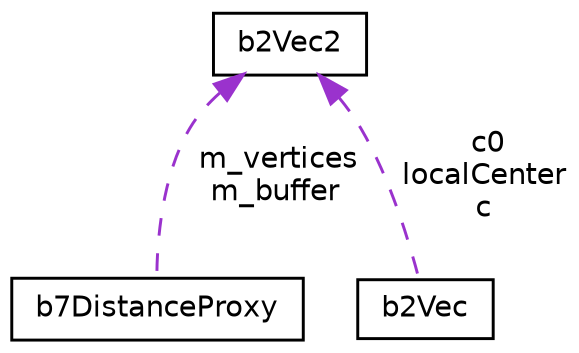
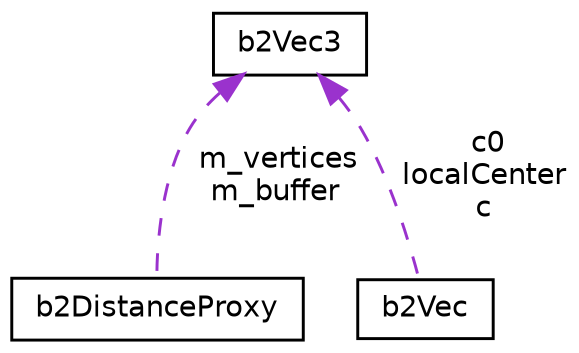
(290, 44) -> (290, 44)
(158, 309) -> (158, 309)
